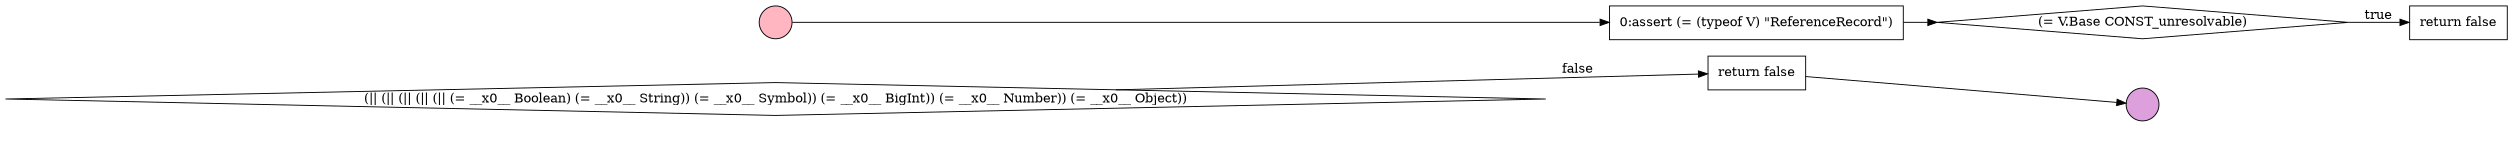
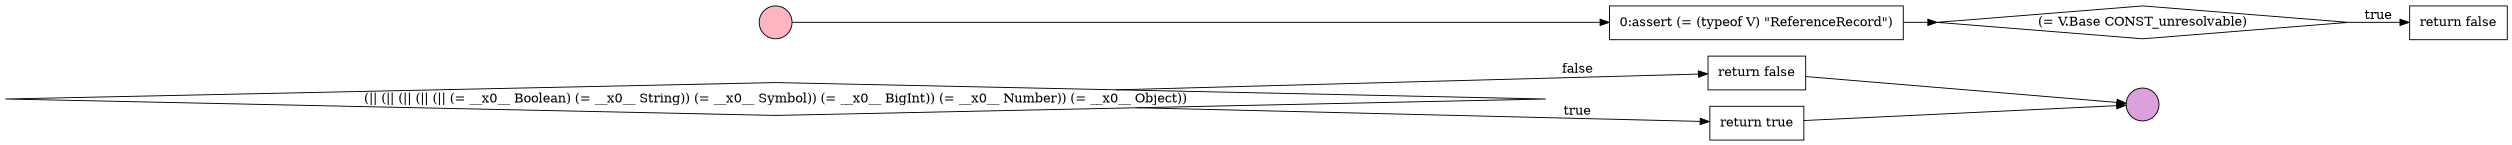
none -> (1756, 123)
